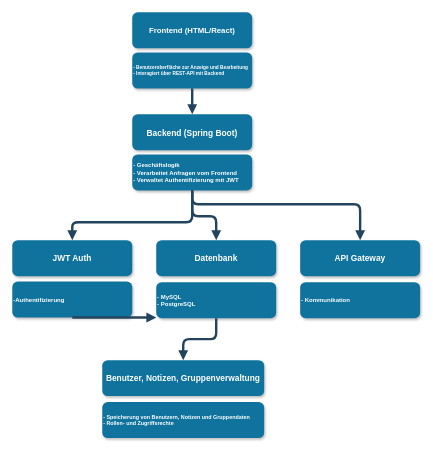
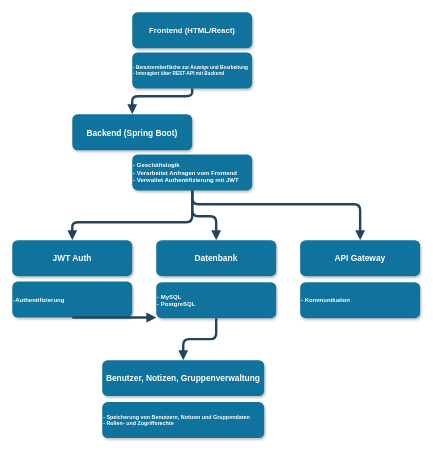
(192, 132) -> (132, 132)
